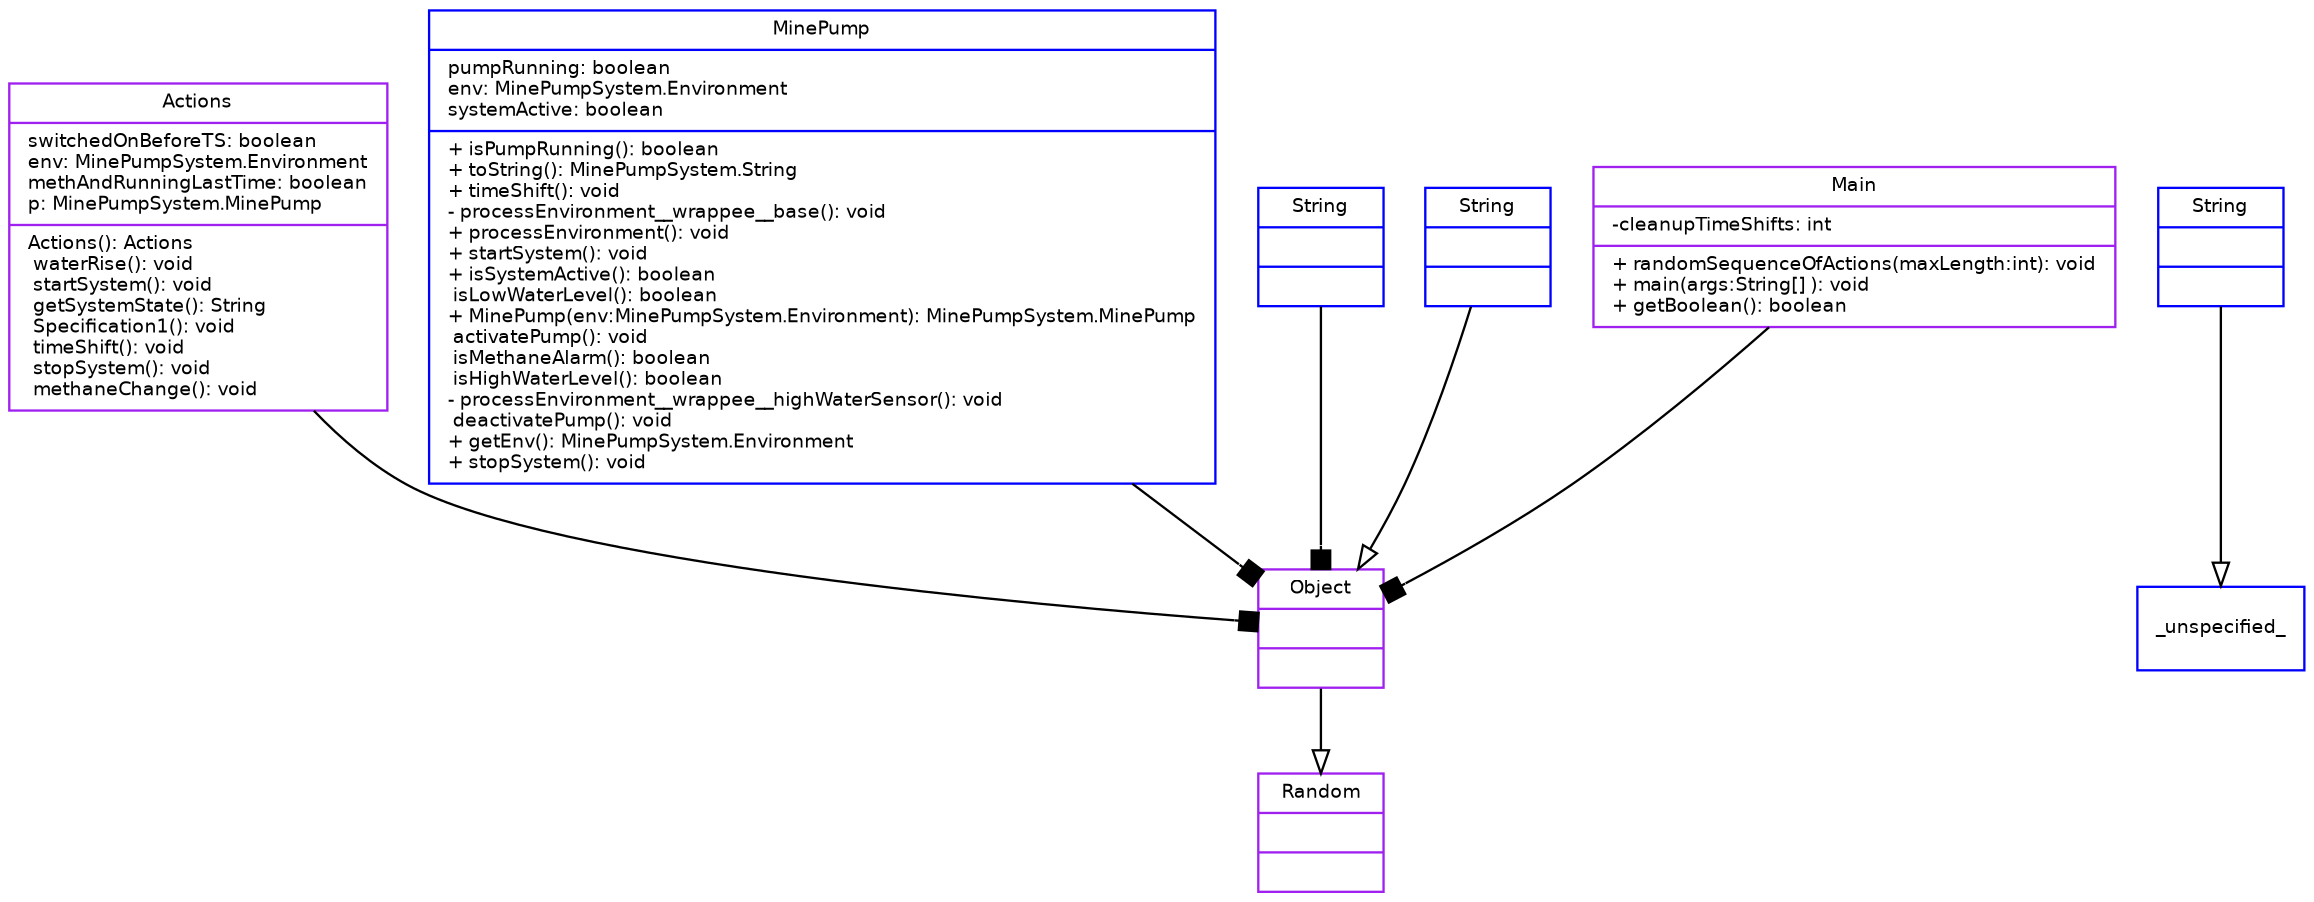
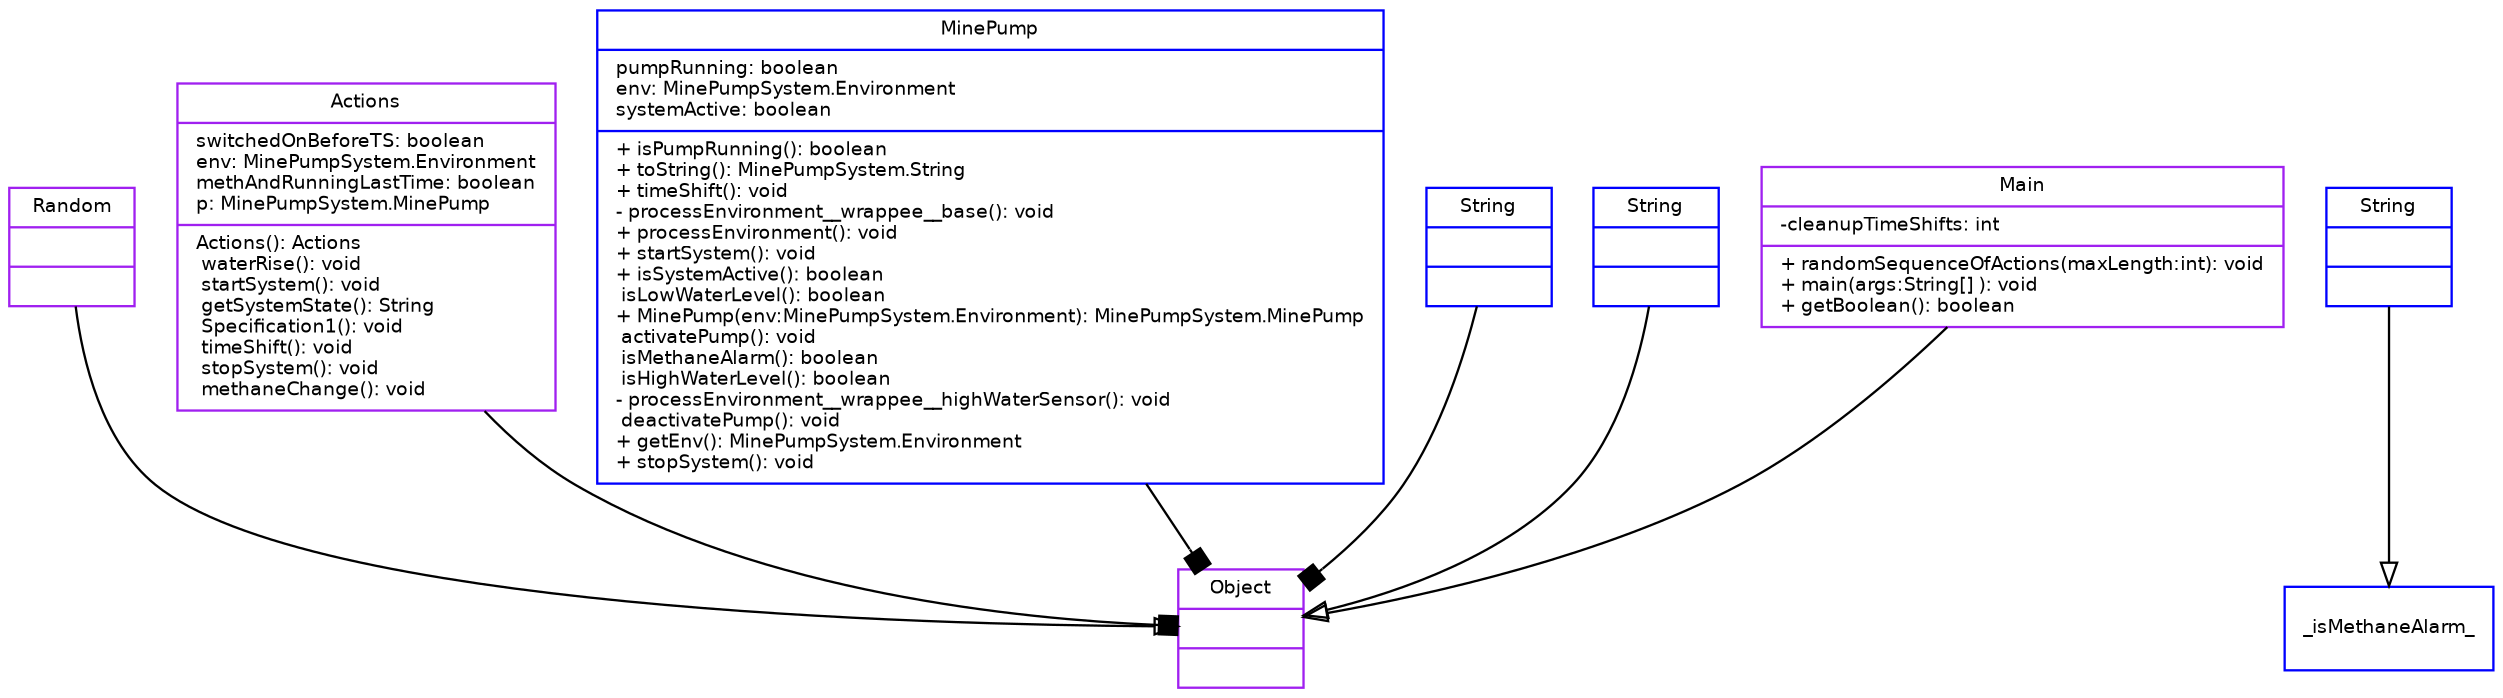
(1596, 467) -> (1661, 521)
(2221, 629) -> (2389, 629)
(1321, 719) -> (547, 592)
